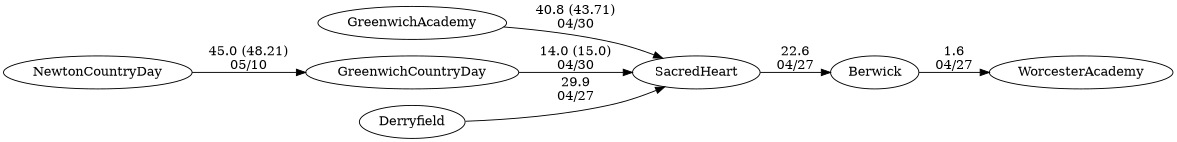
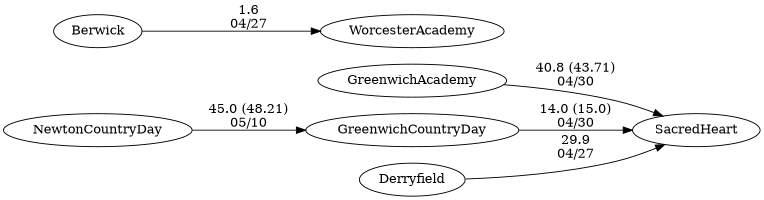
(791, 72) -> none
